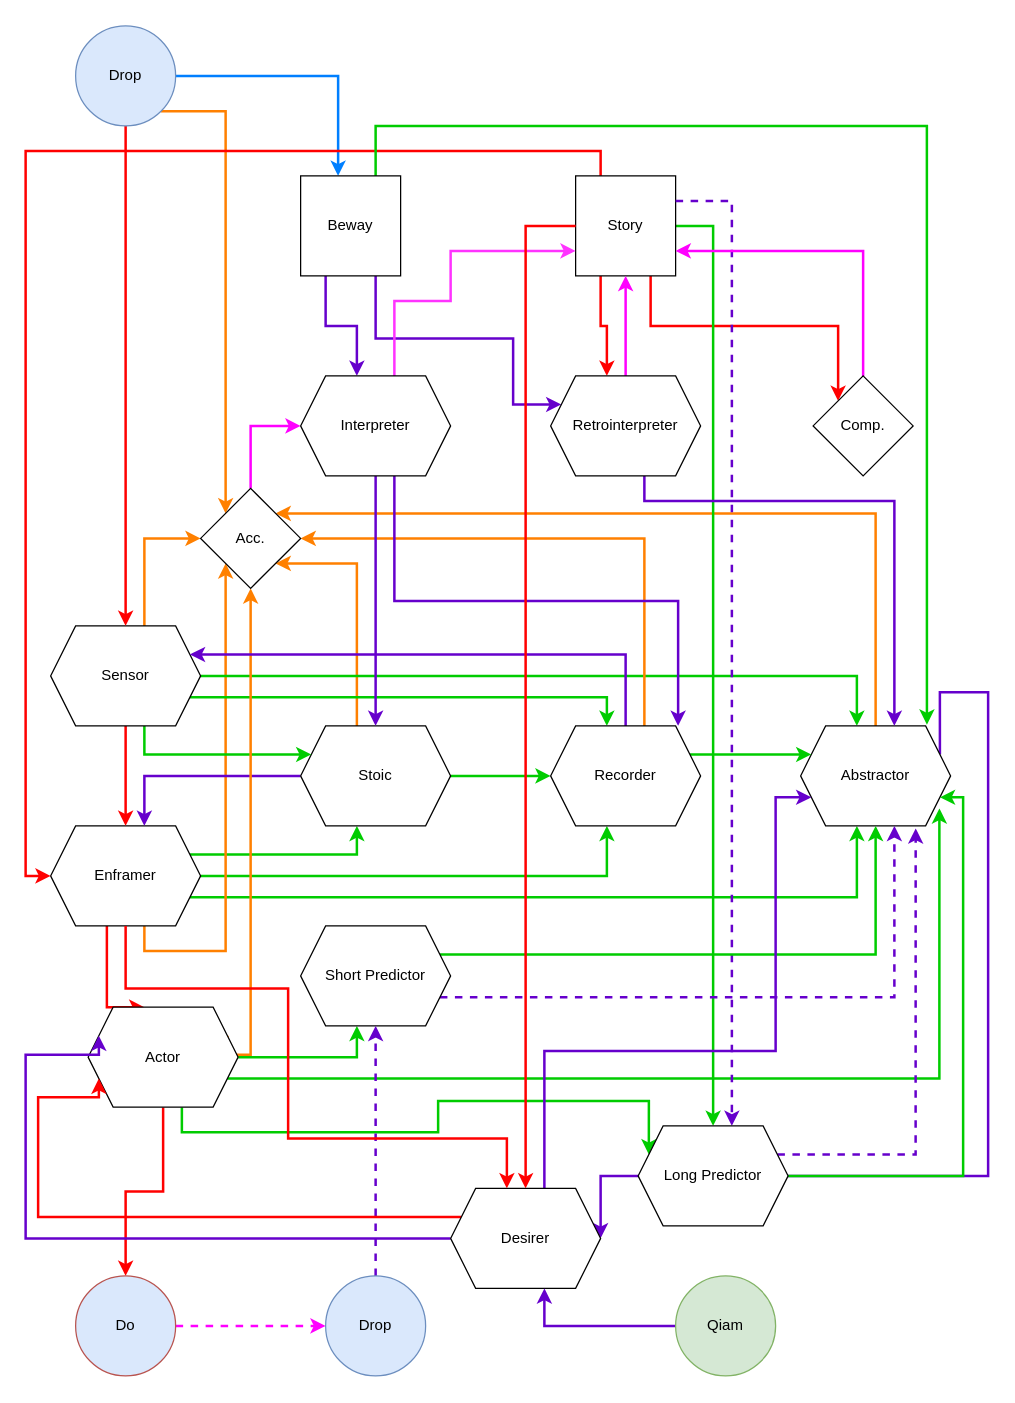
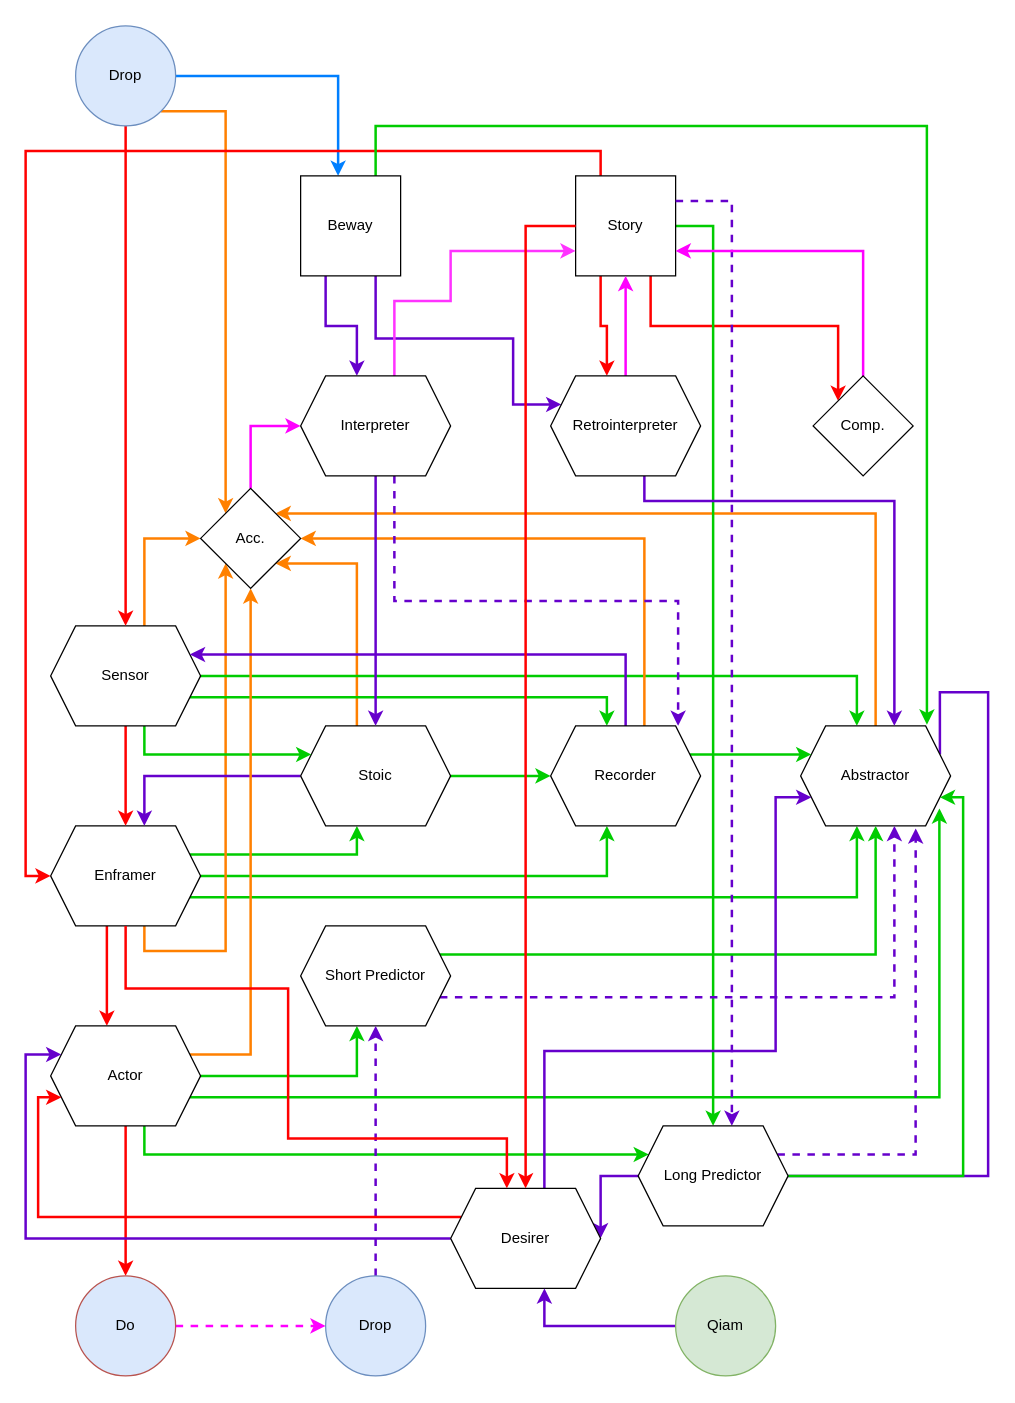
(475, 601) -> (475, 601)
(163, 1057) -> (126, 1076)
